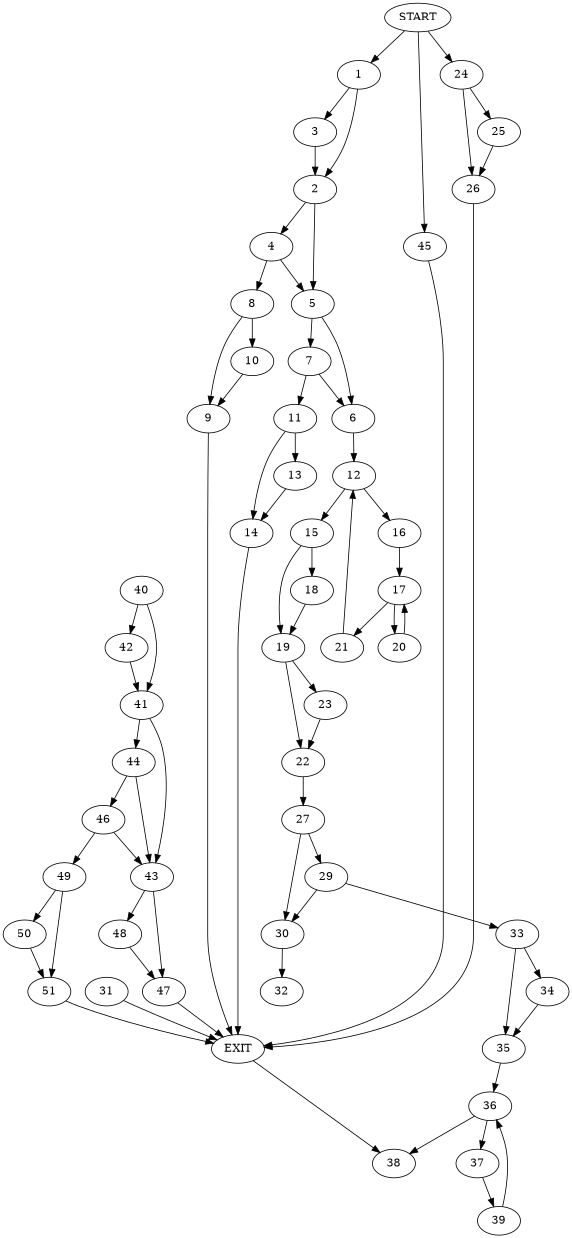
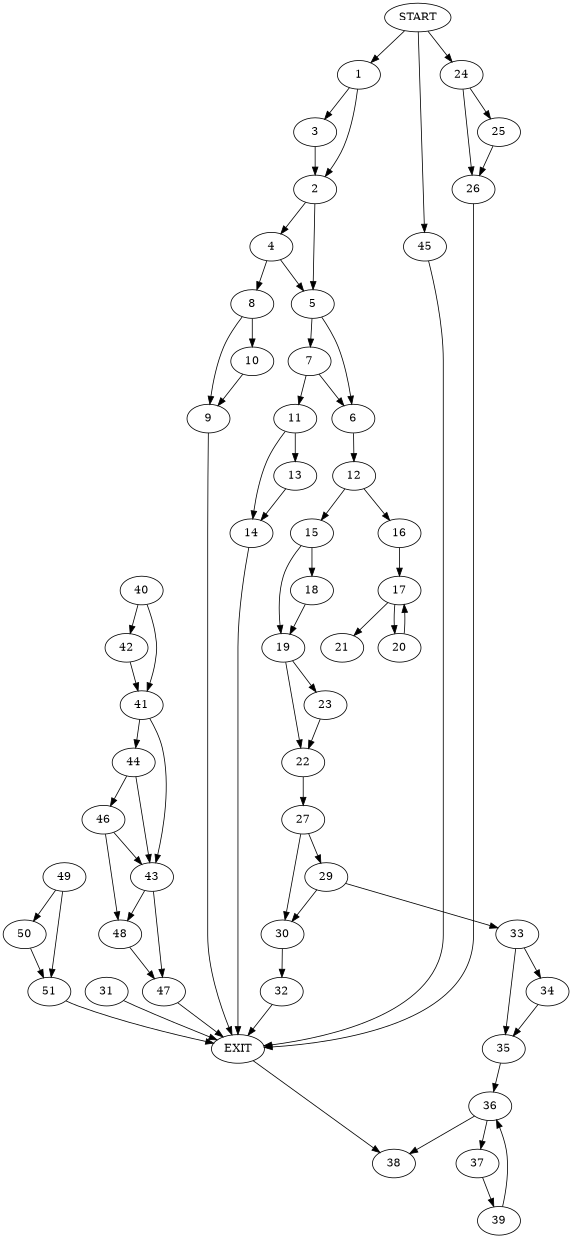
(348, 566) -> none
(86, 845) -> (111, 873)
none -> (263, 1017)
